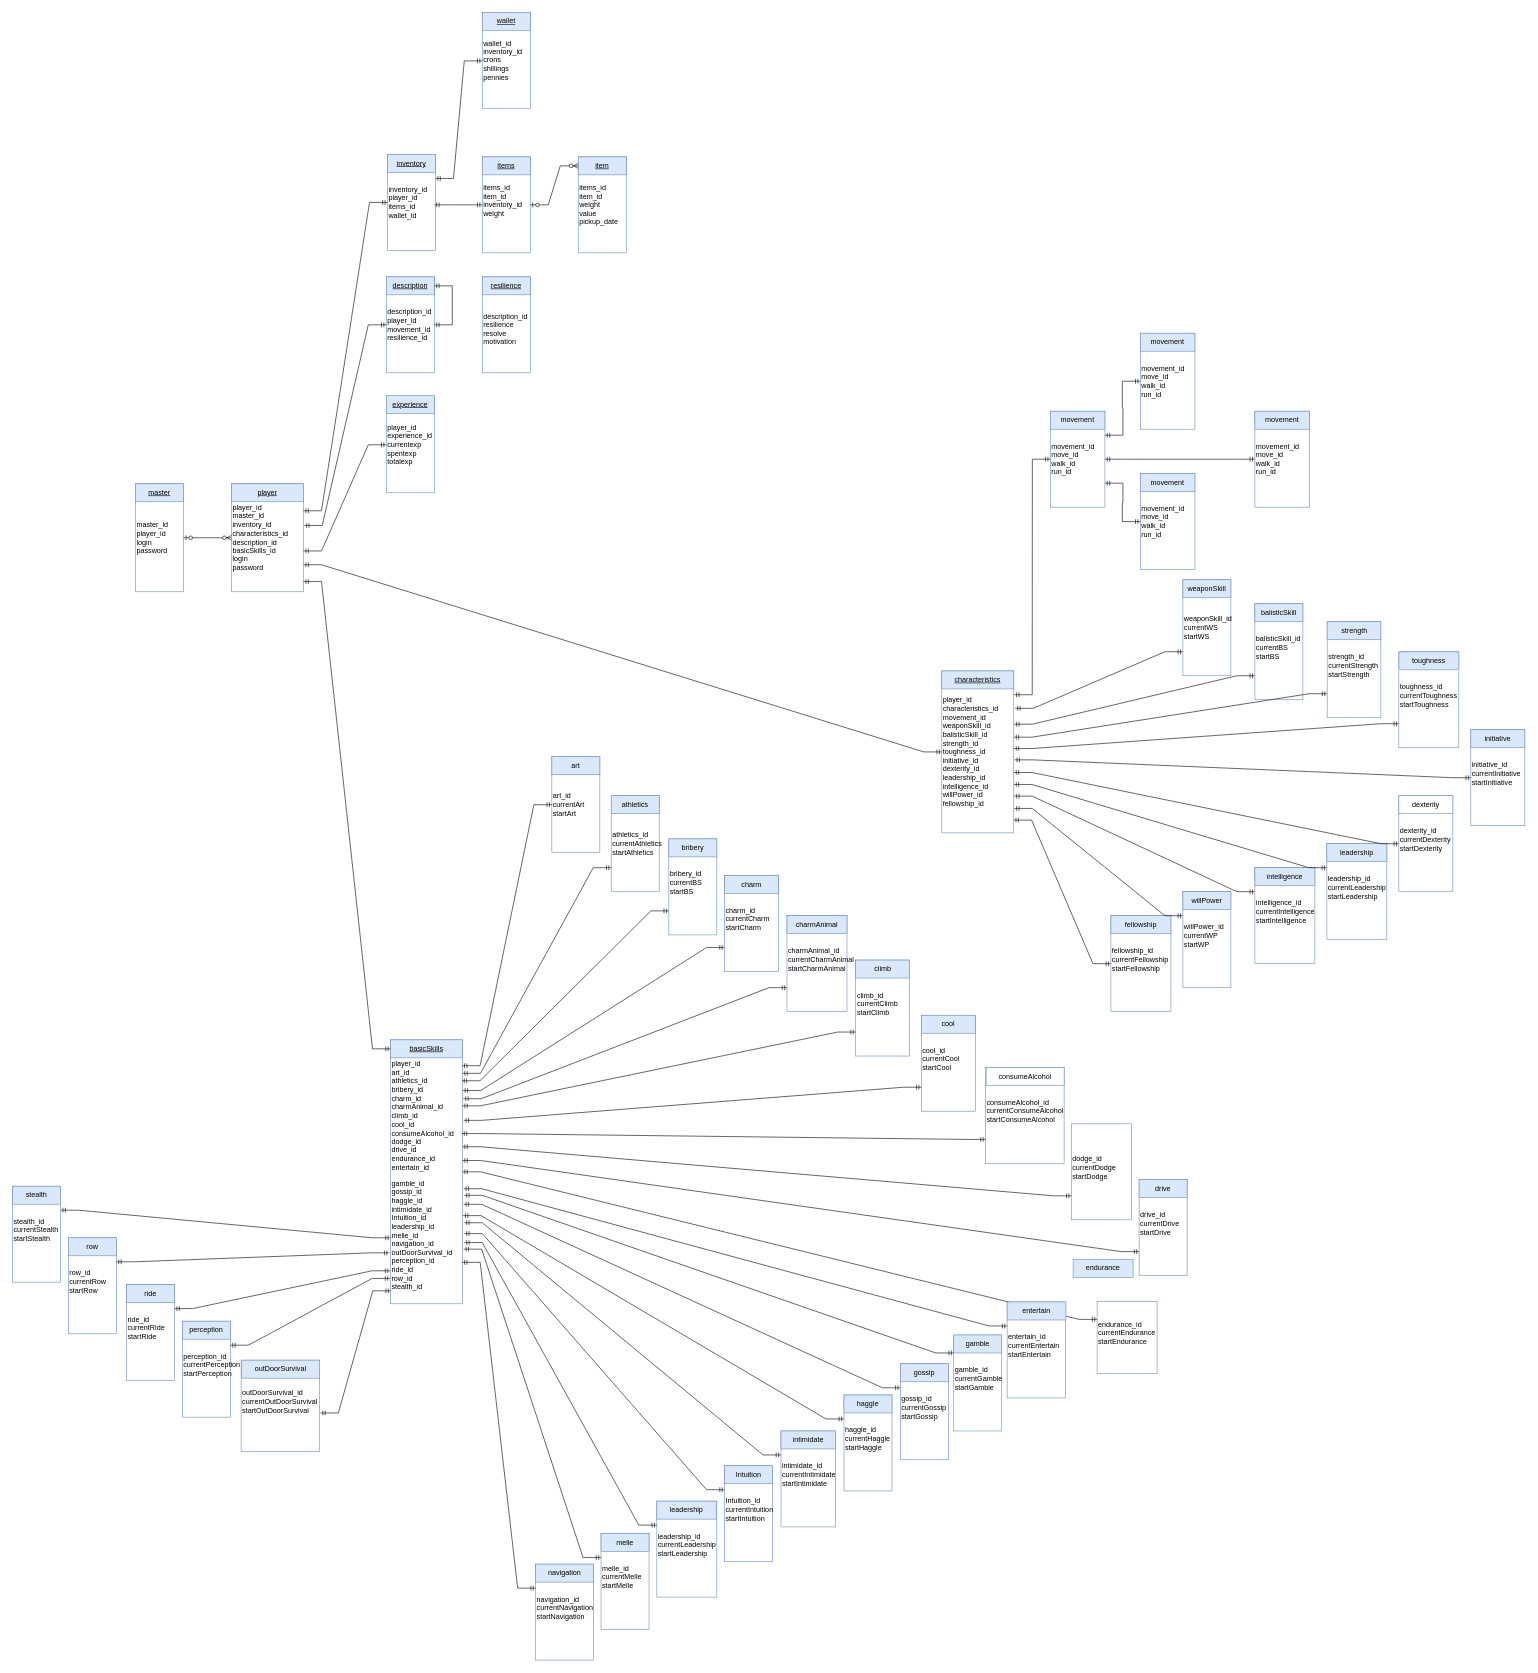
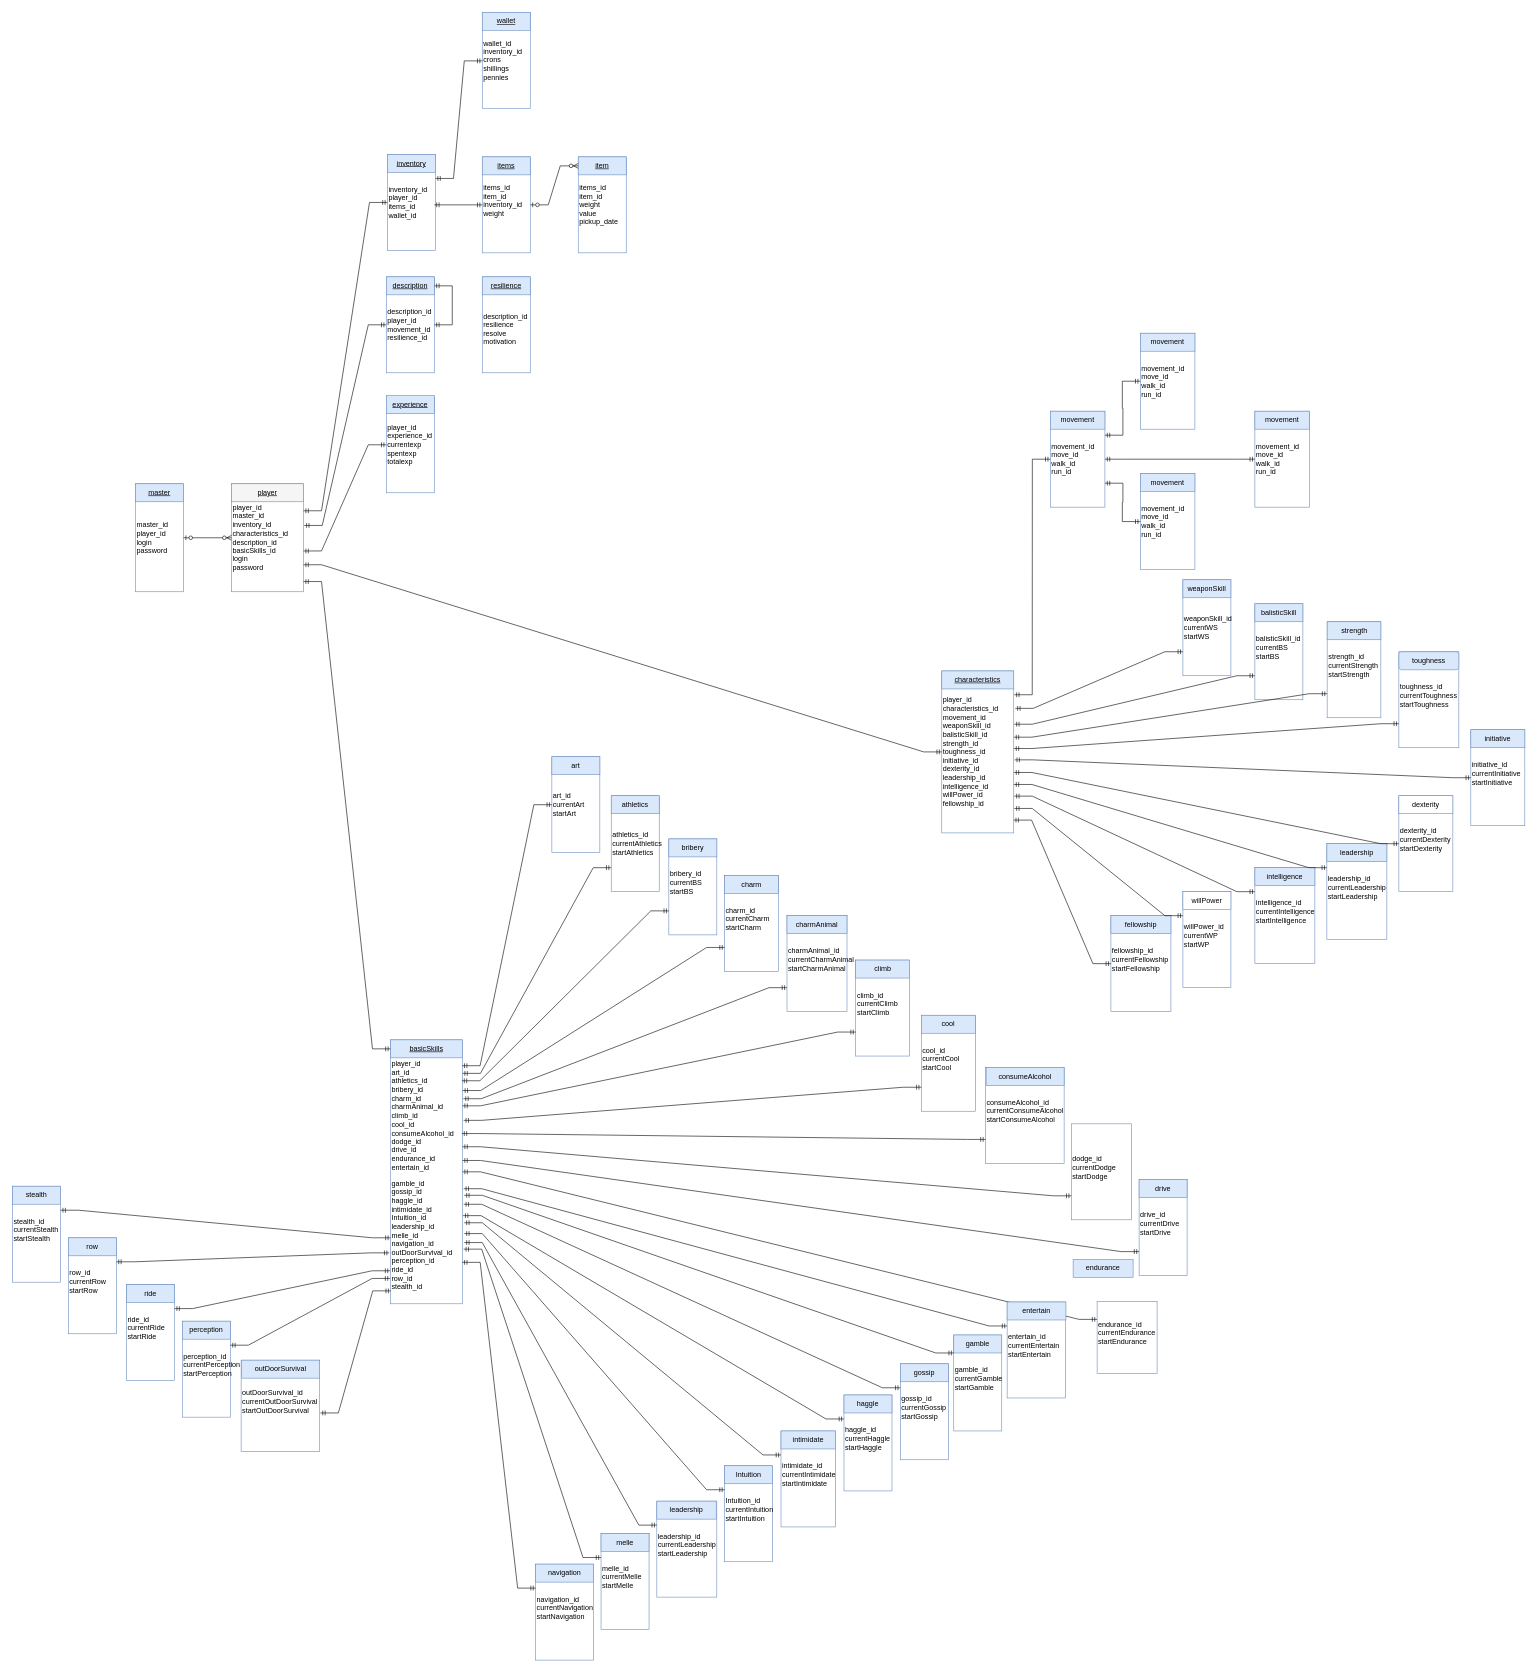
(267, 493) -> (267, 493)
(1207, 901) -> (1207, 901)
(1025, 1077) -> (1025, 1077)
